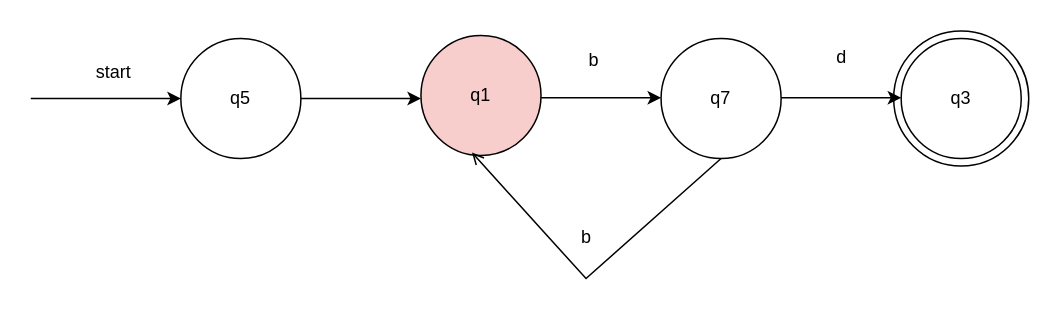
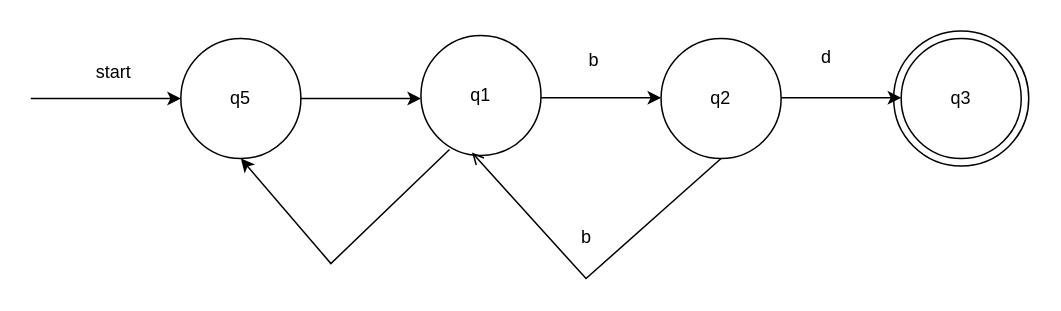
(841, 58) -> (826, 58)
(481, 95) -> (481, 95)
(721, 98) -> (721, 98)
none -> (344, 251)
